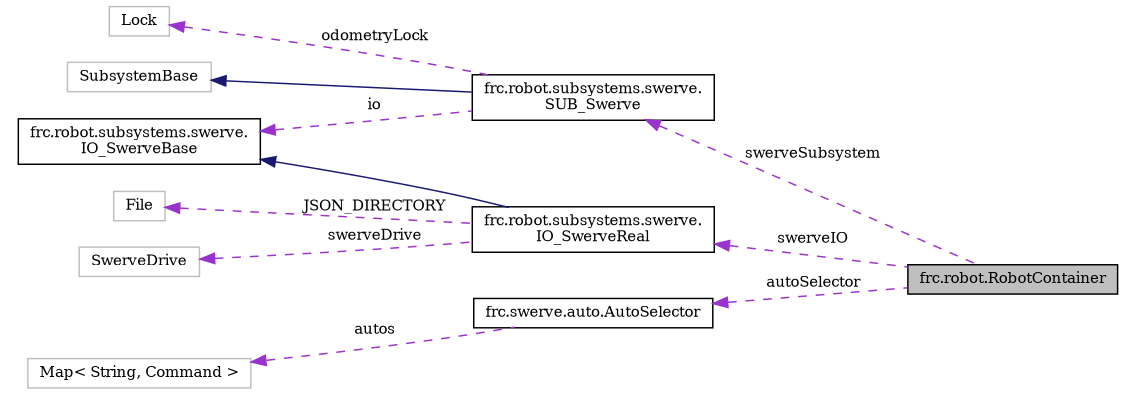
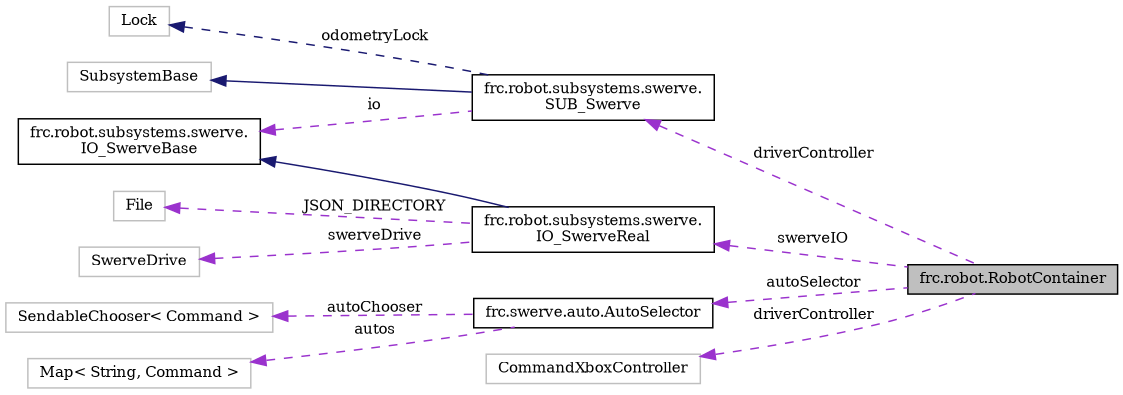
(338, 49) -> (338, 49)
(811, 154) -> (811, 154)
none -> (139, 318)
none -> (593, 369)
